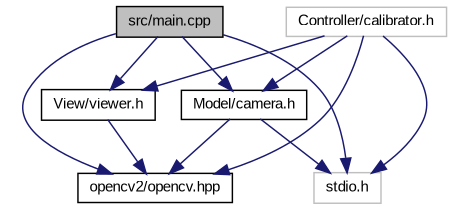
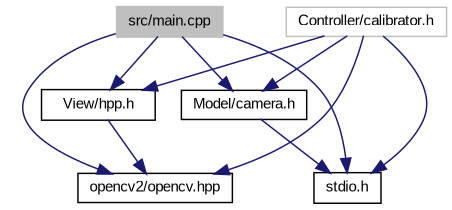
(170, 22) -> (170, 22)
(98, 105) -> (98, 105)
(205, 141) -> none
(347, 188) -> (347, 188)
